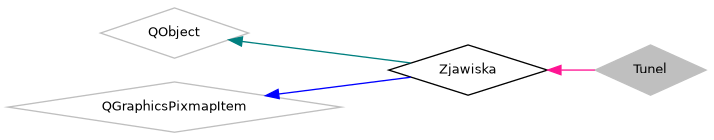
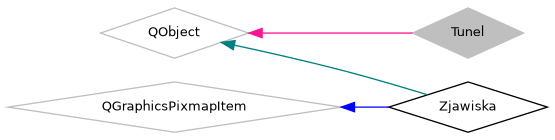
(578, 70) -> (337, 33)
